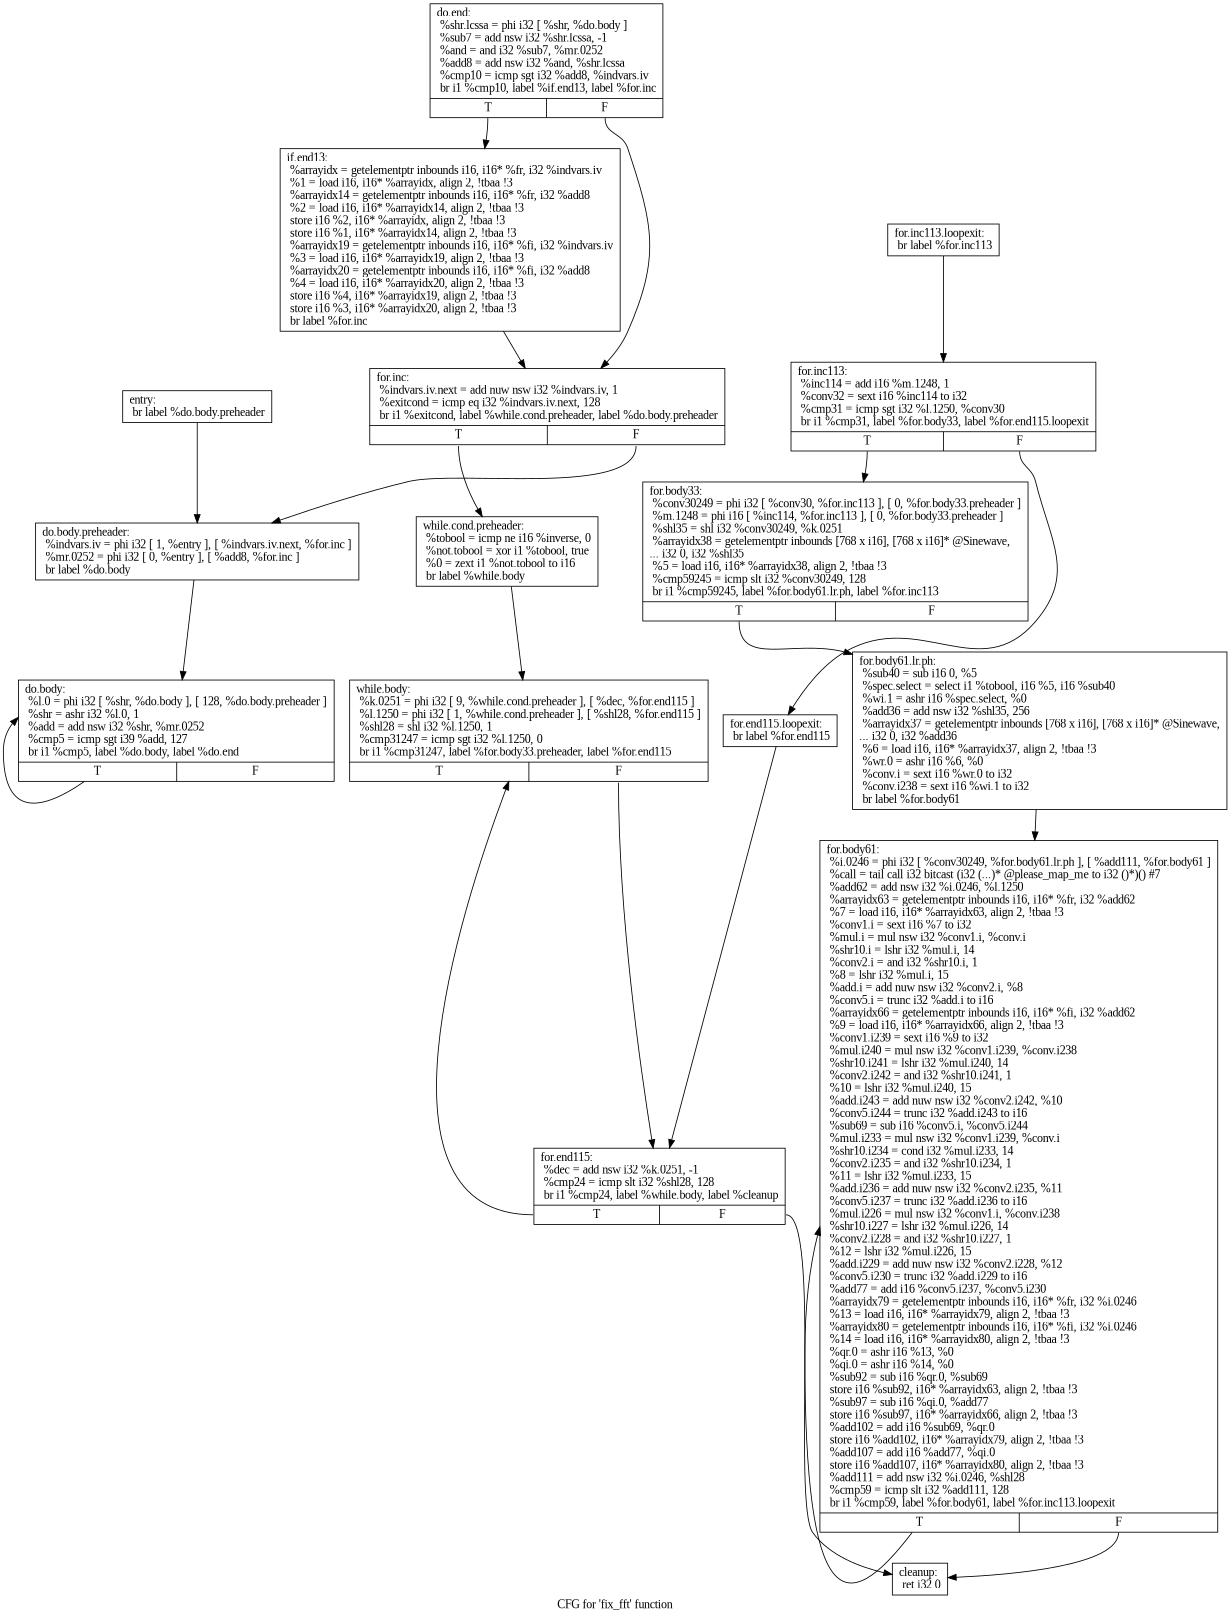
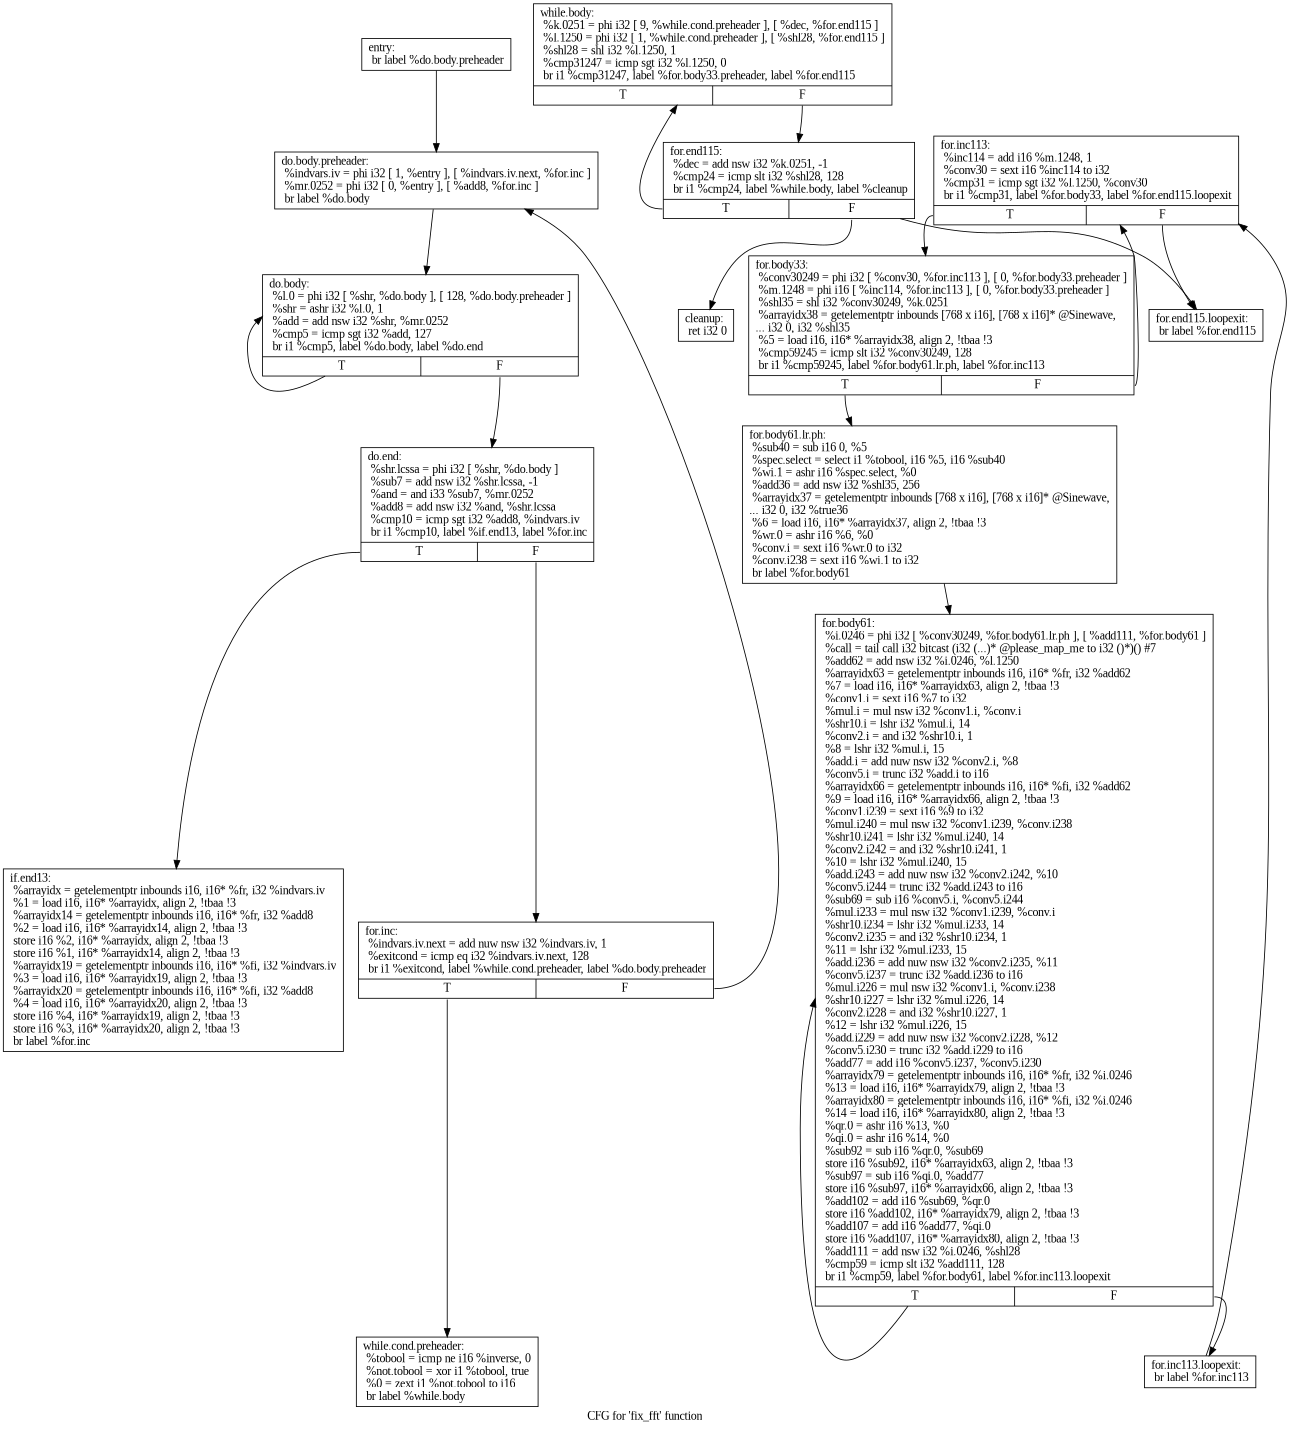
(520, 51) -> (451, 495)
none -> (1137, 308)
(512, 346) -> none
(882, 397) -> (1025, 170)
none -> (498, 408)
(517, 629) -> none
(908, 737) -> (799, 510)
(106, 740) -> (350, 334)
(724, 943) -> (1057, 232)
(920, 1151) -> (913, 925)
(1044, 1569) -> (1225, 1320)
